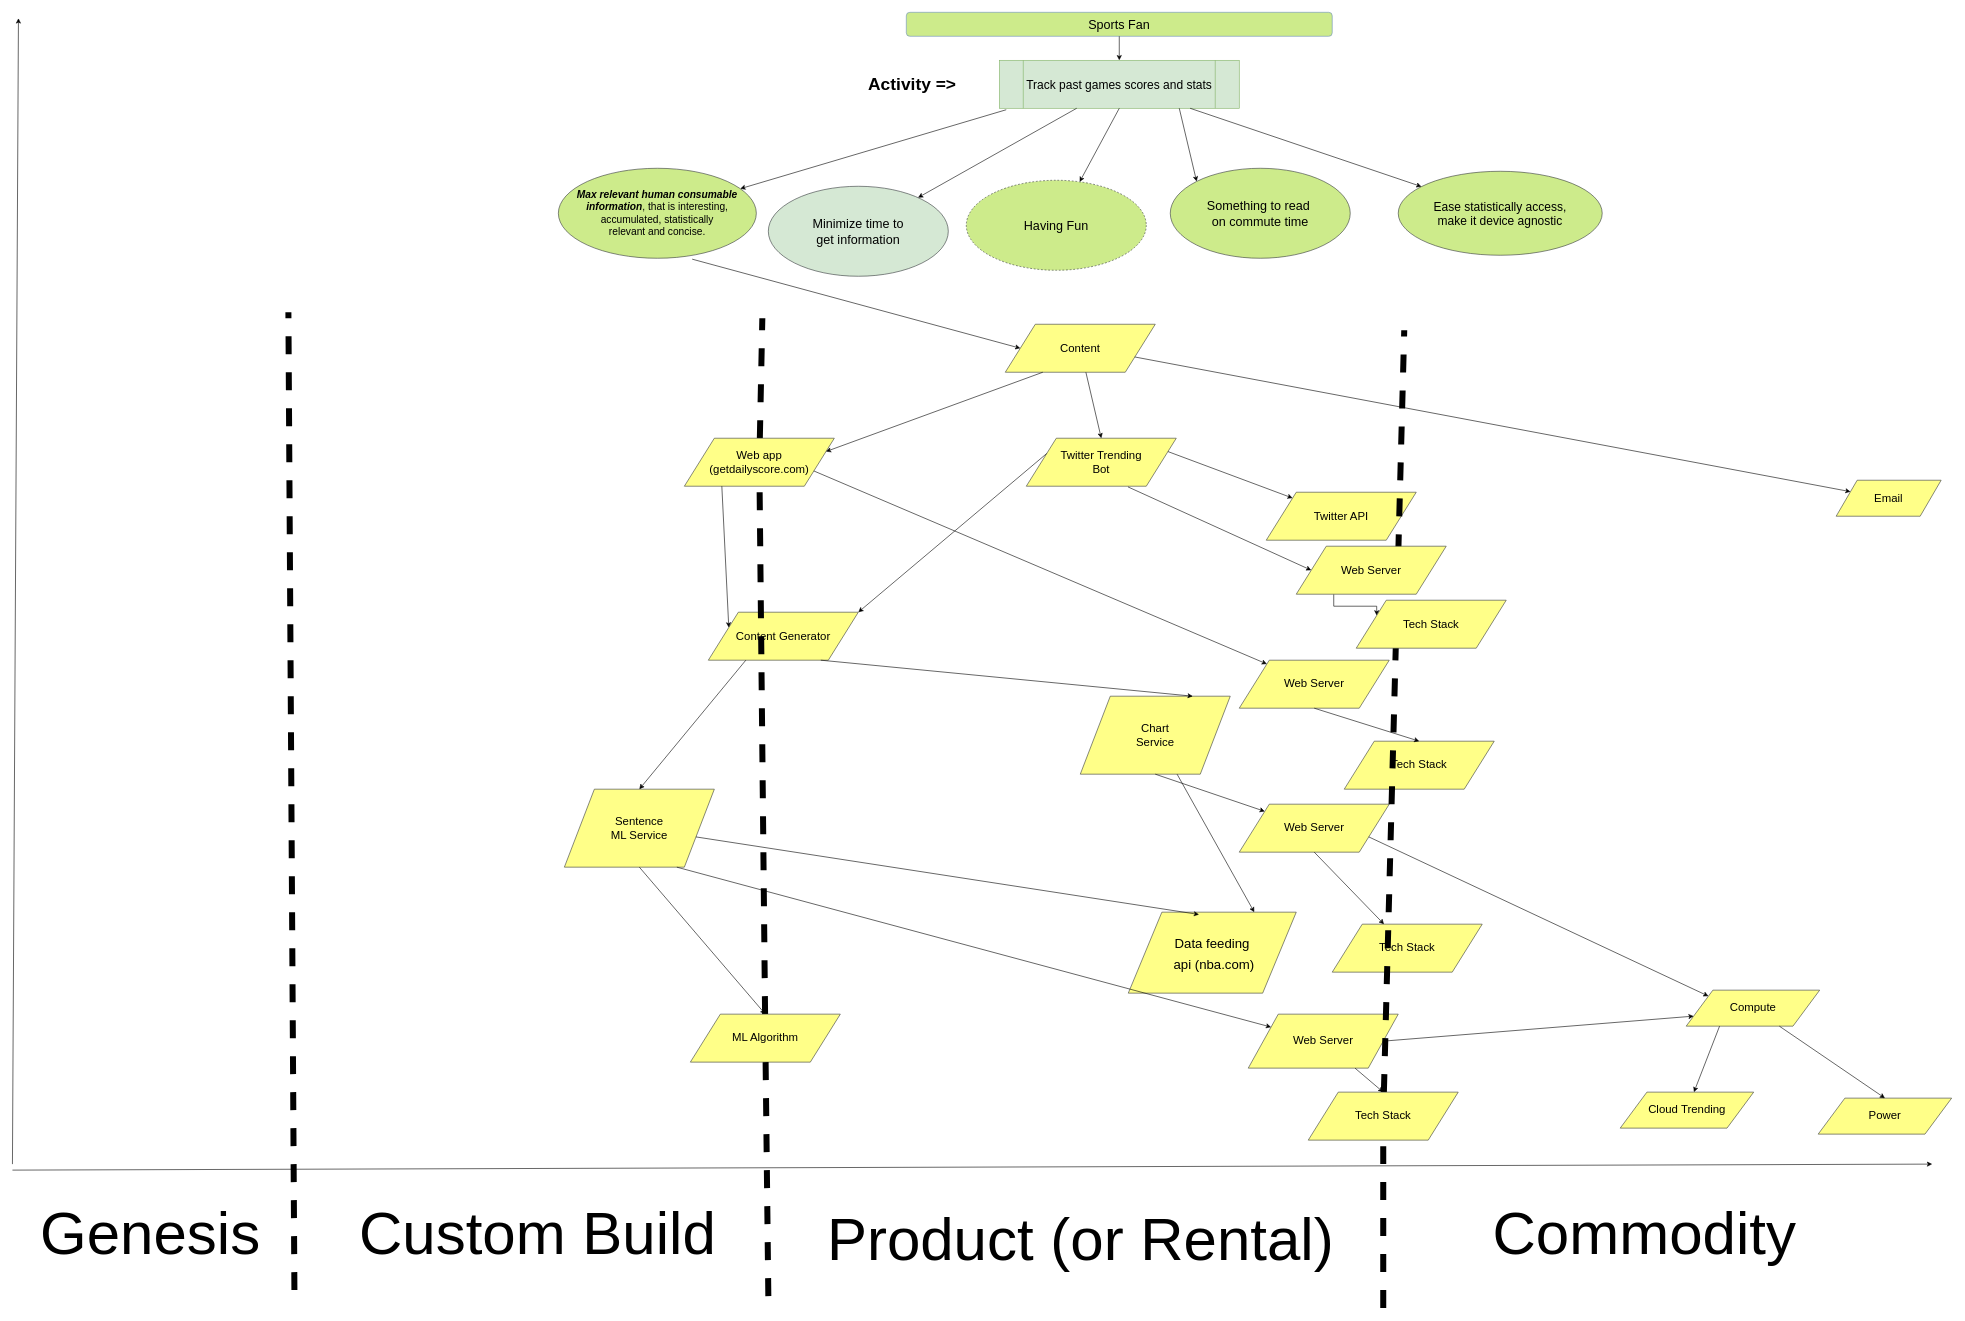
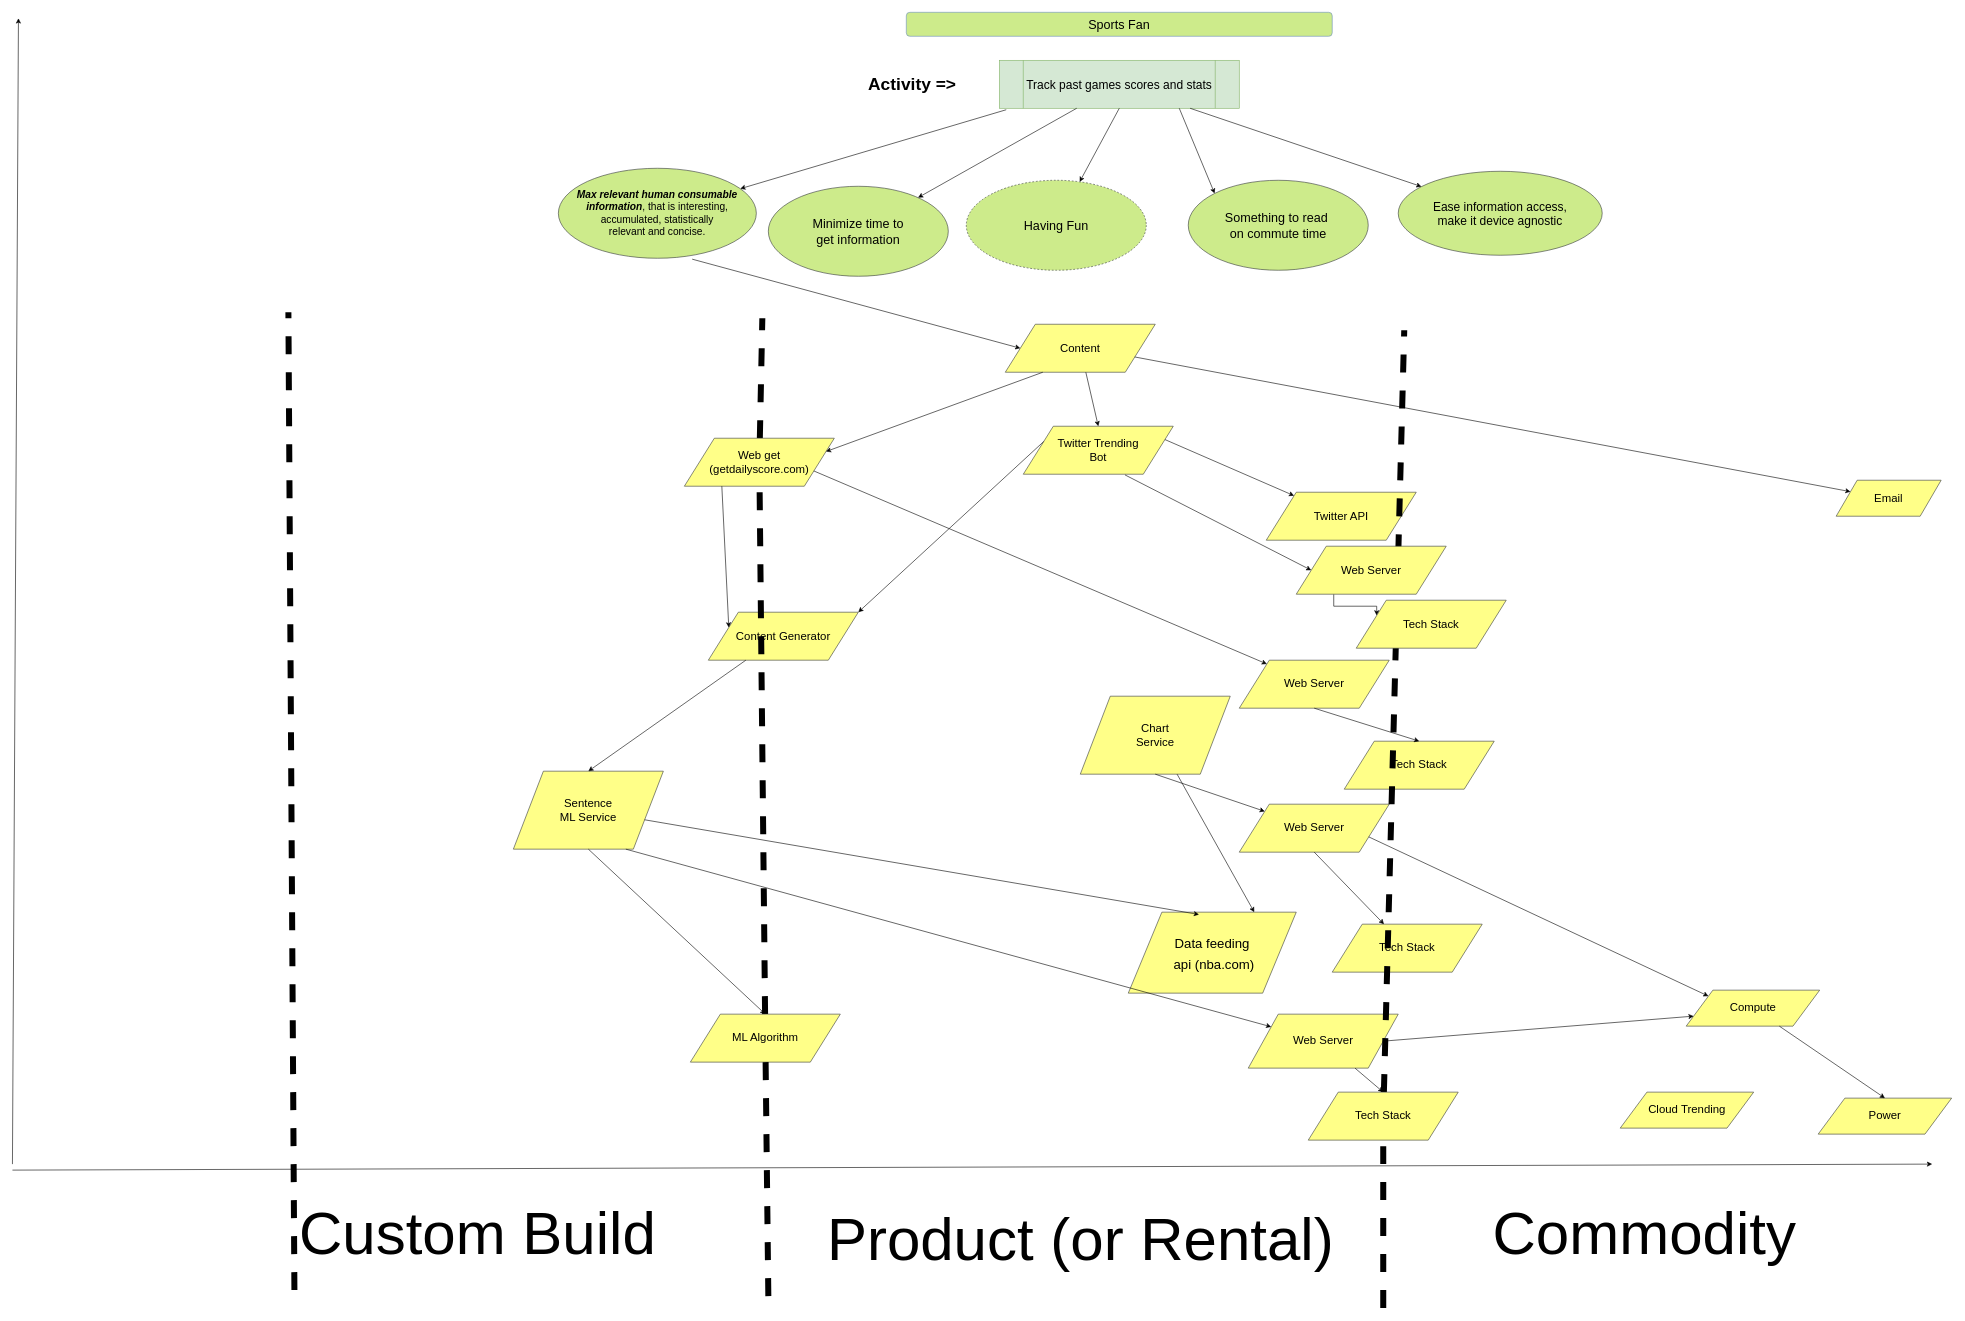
(1119, 54) -> none
(1260, 213) -> (1278, 225)
(1500, 213) -> (1500, 213)
(858, 231) -> (858, 231)
(759, 462) -> (759, 462)
(1101, 462) -> (1098, 450)
(1009, 679) -> none
(639, 828) -> (588, 810)
(1708, 1058) -> none
(150, 1233) -> none
(537, 1233) -> (477, 1233)
